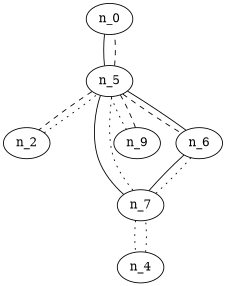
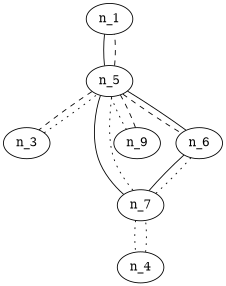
(110, 19) -> (110, 19)
(27, 143) -> (27, 143)
